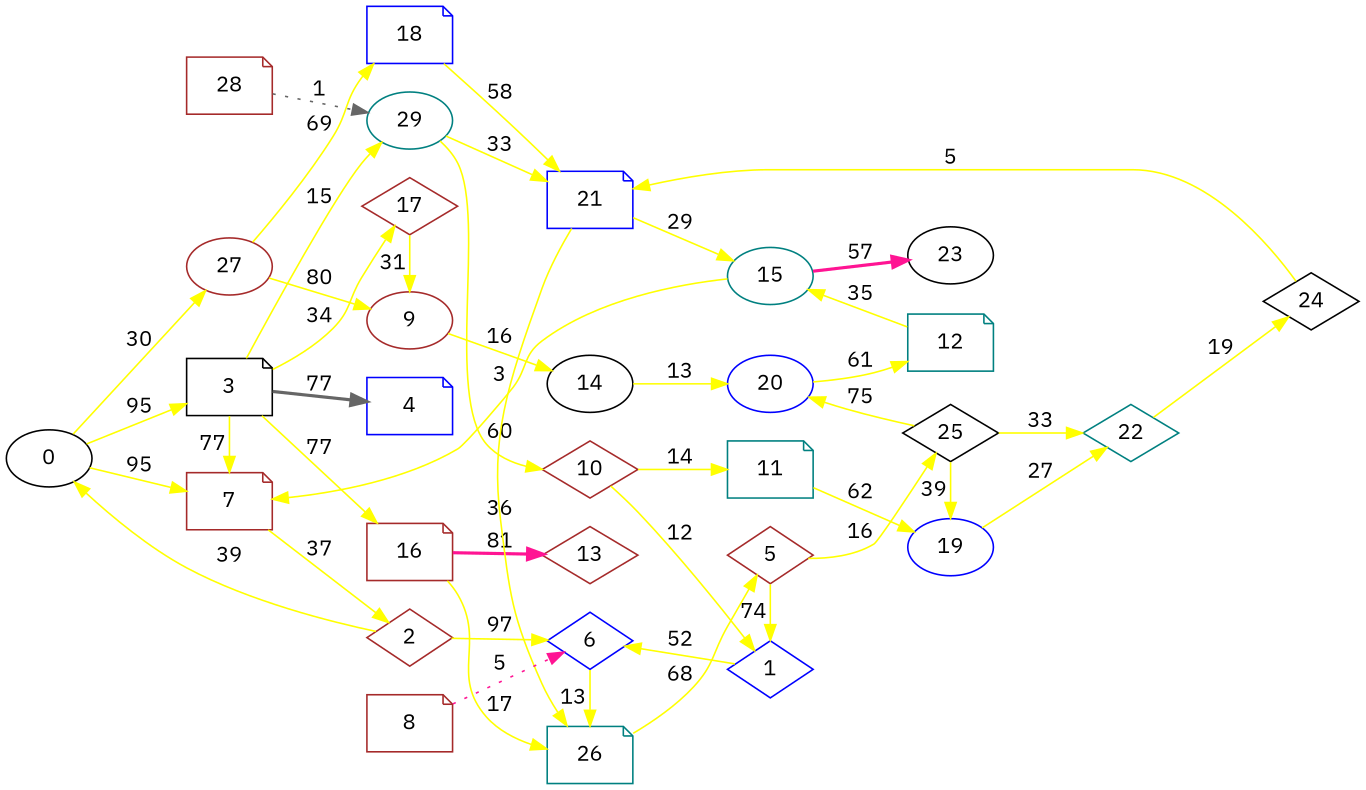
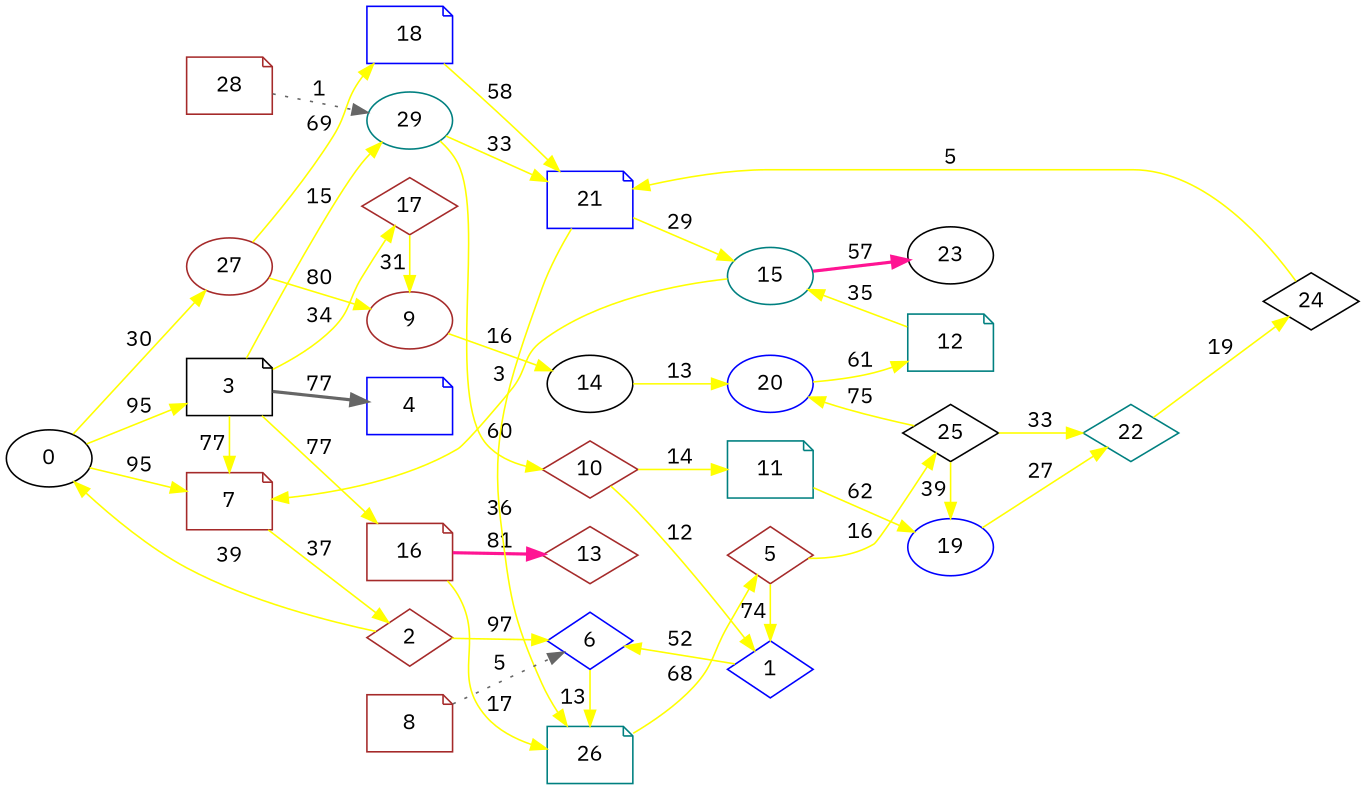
(501, 681) -> (501, 681)
